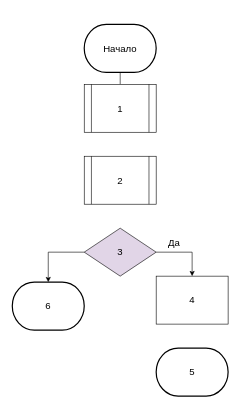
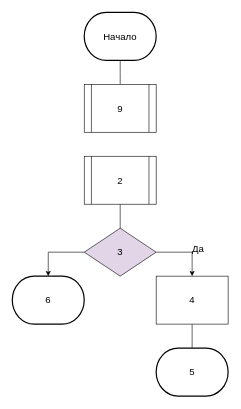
(120, 48) -> (120, 36)
(120, 108) -> (120, 108)
none -> (120, 216)
(174, 243) -> (198, 249)
(48, 306) -> (48, 300)
none -> (192, 336)
